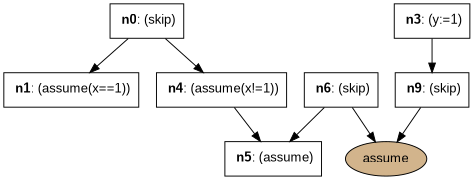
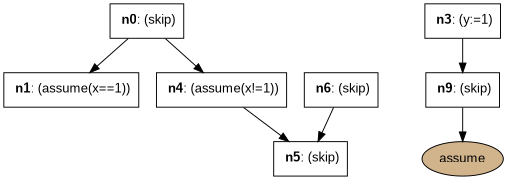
(361, 121) -> none
(283, 157) -> (320, 157)
